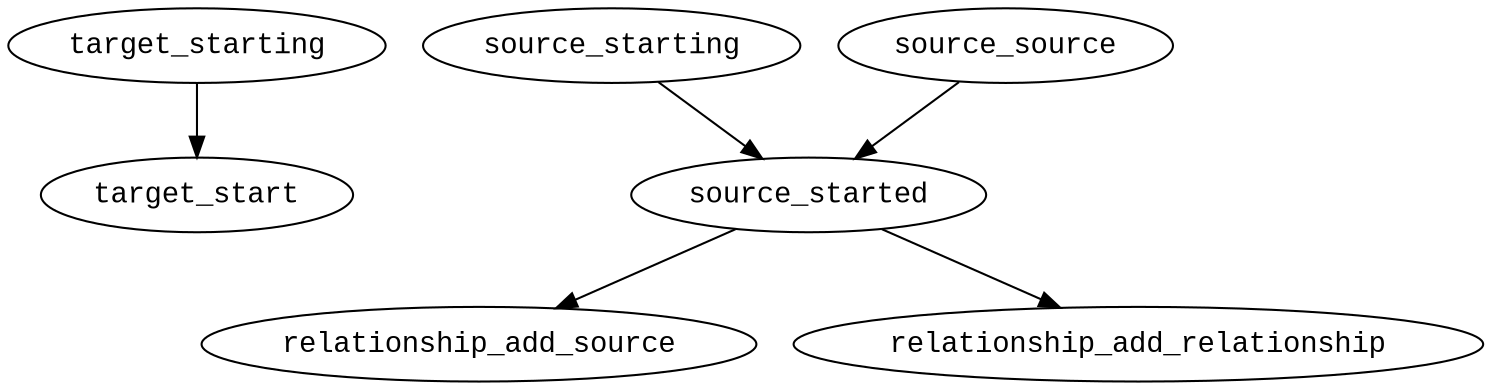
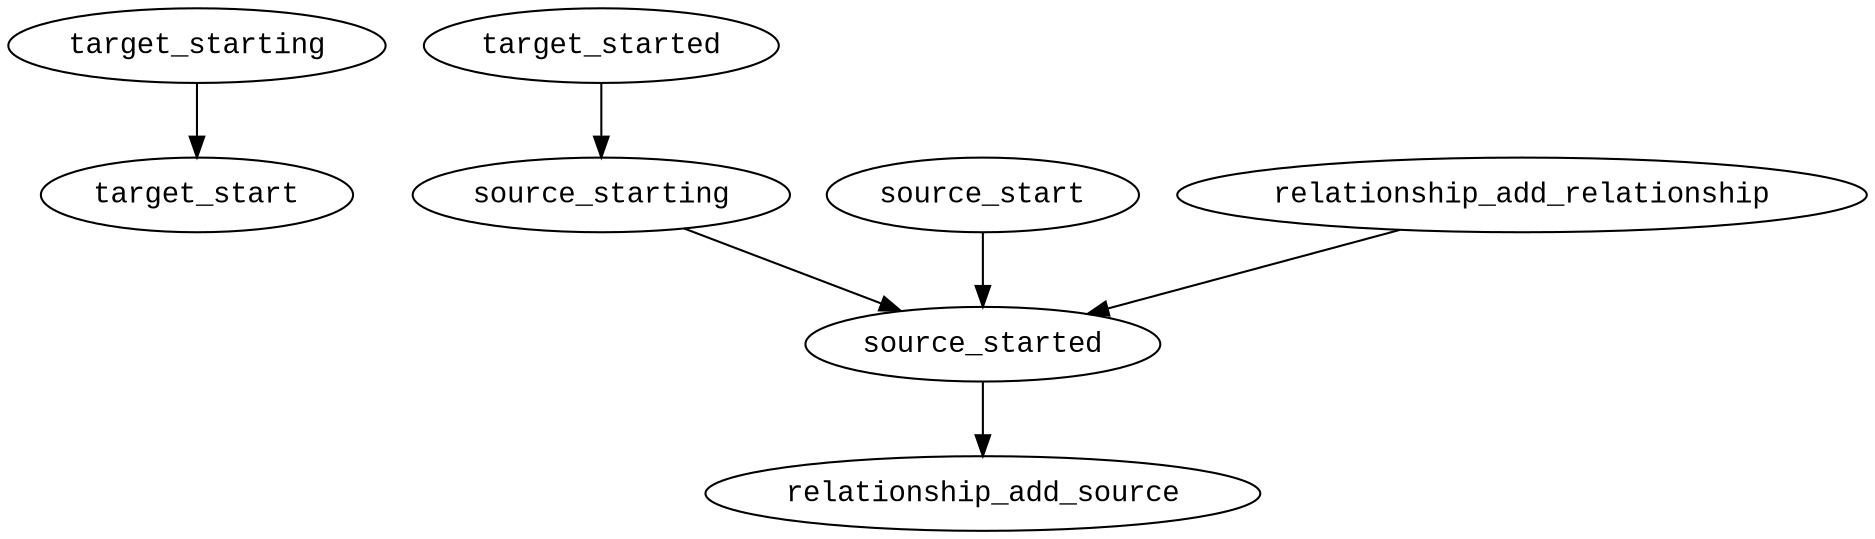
none -> (601, 46)
(1006, 46) -> (983, 195)
(962, 264) -> (1254, 269)
